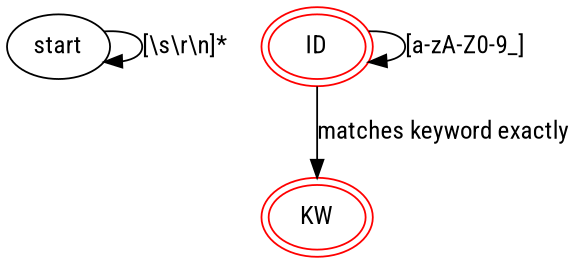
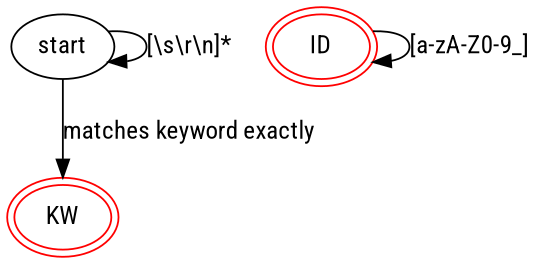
(317, 123) -> (63, 119)
